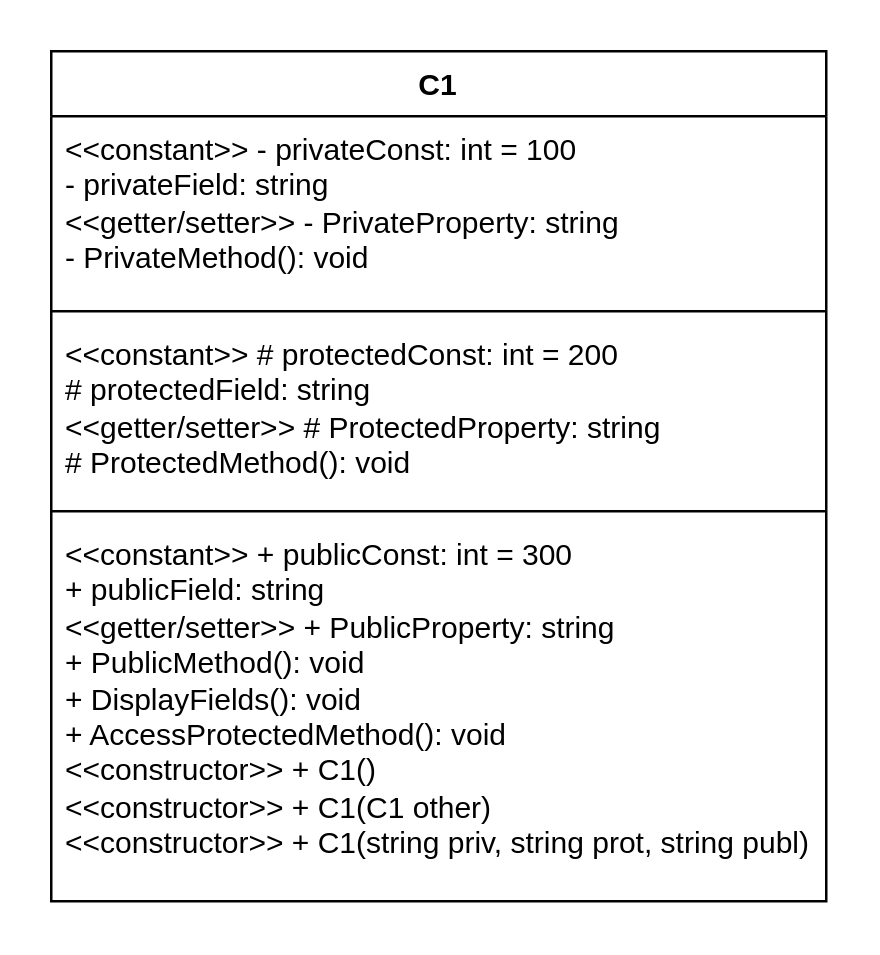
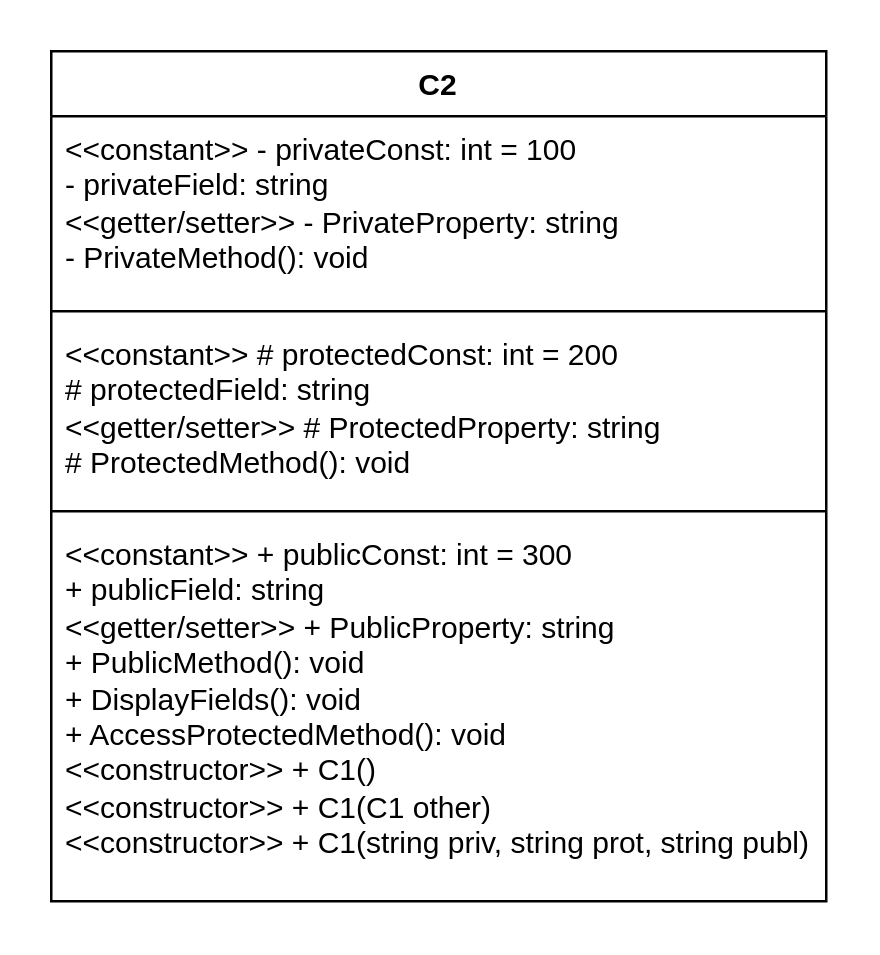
(439, 87) -> (439, 87)
